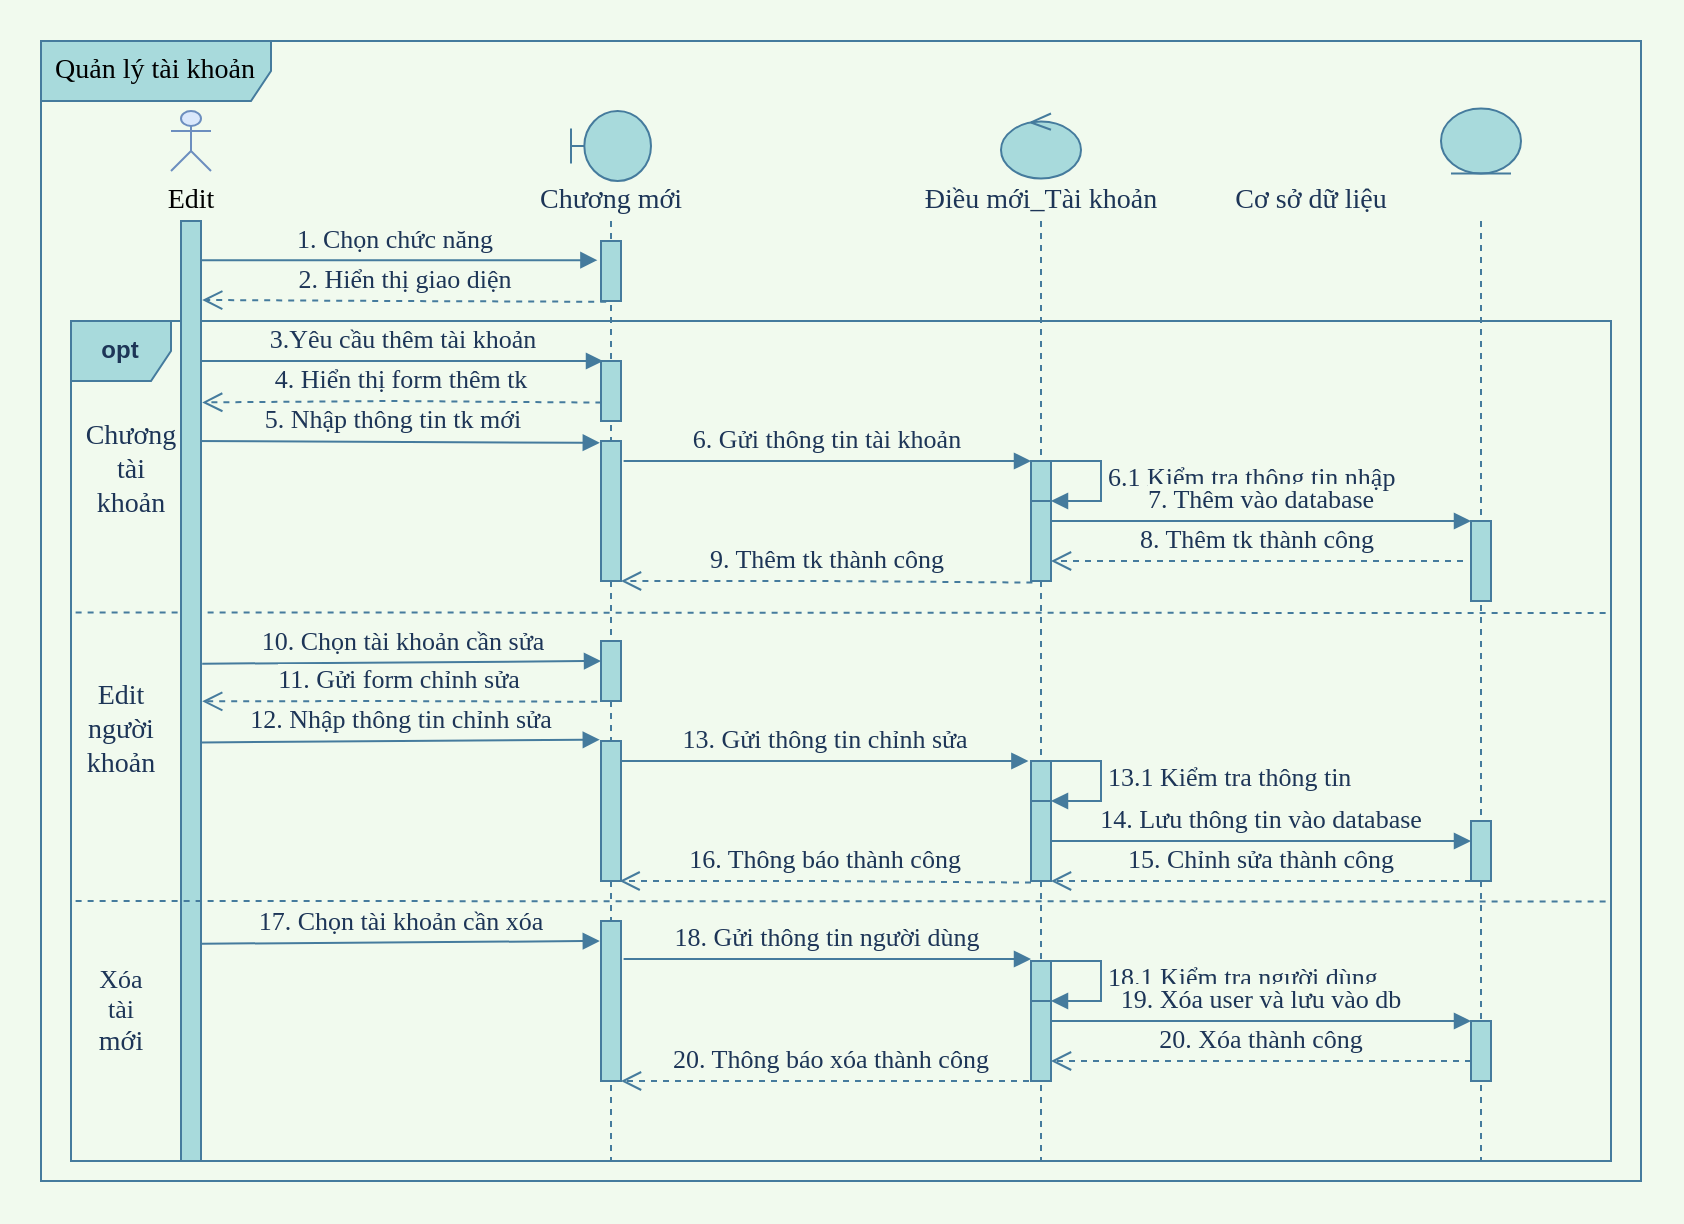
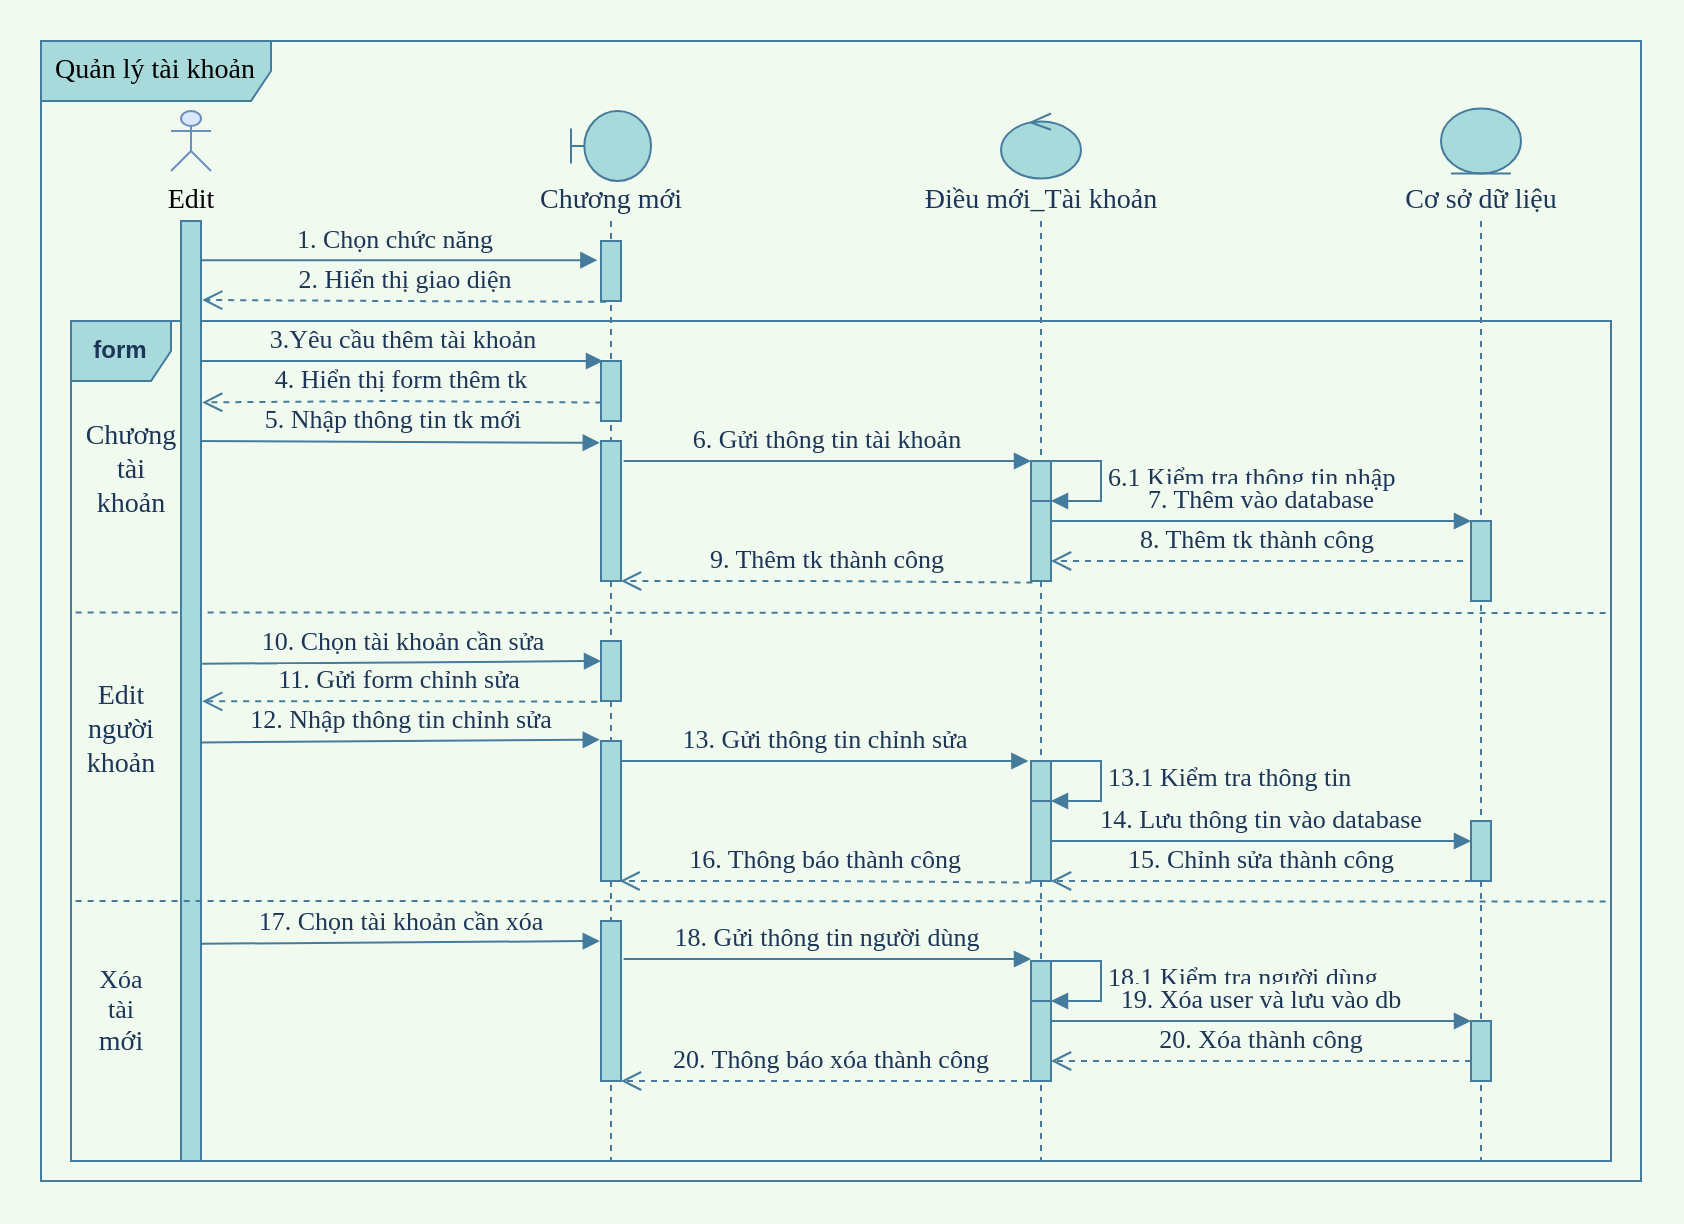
(1311, 201) -> (1481, 201)
(121, 351) -> (121, 351)
